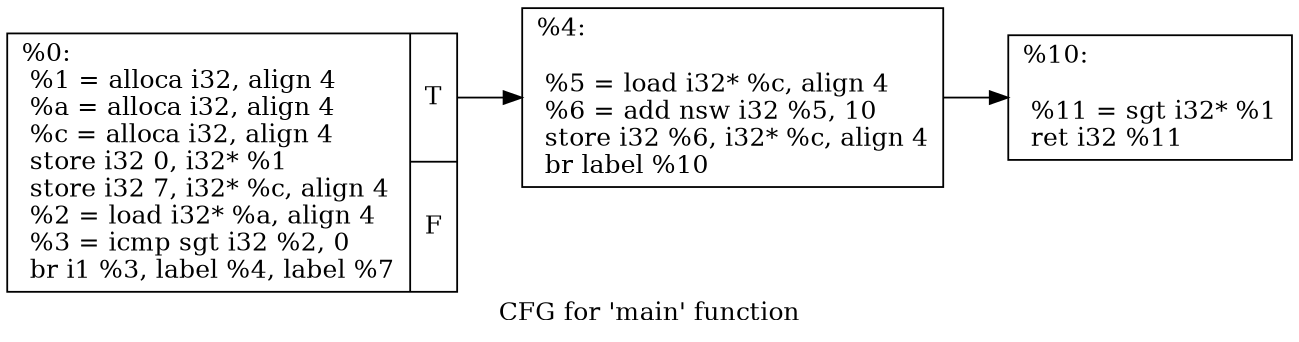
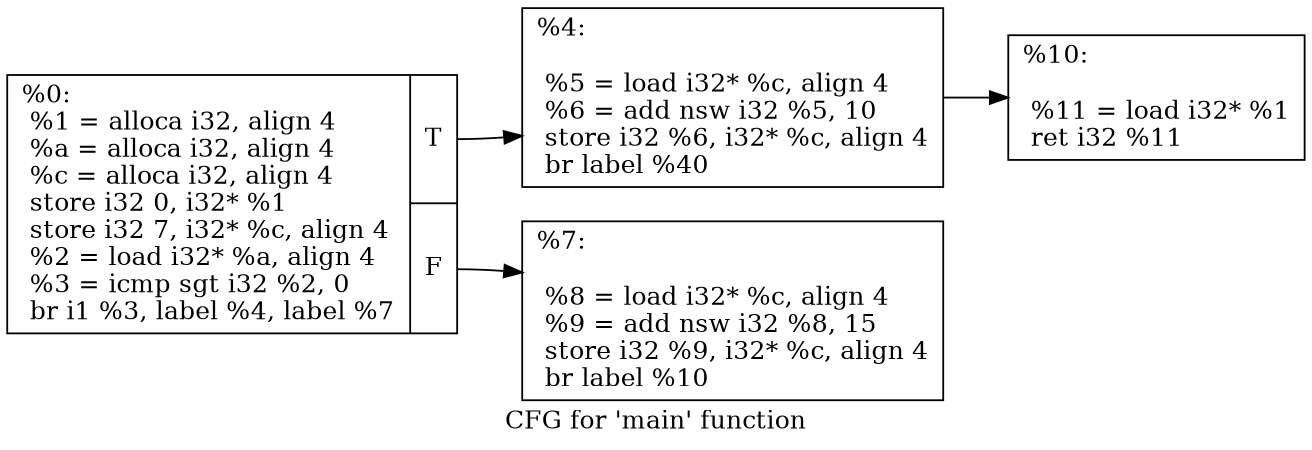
(1150, 111) -> (1156, 111)
(623, 165) -> (623, 165)
none -> (733, 311)
